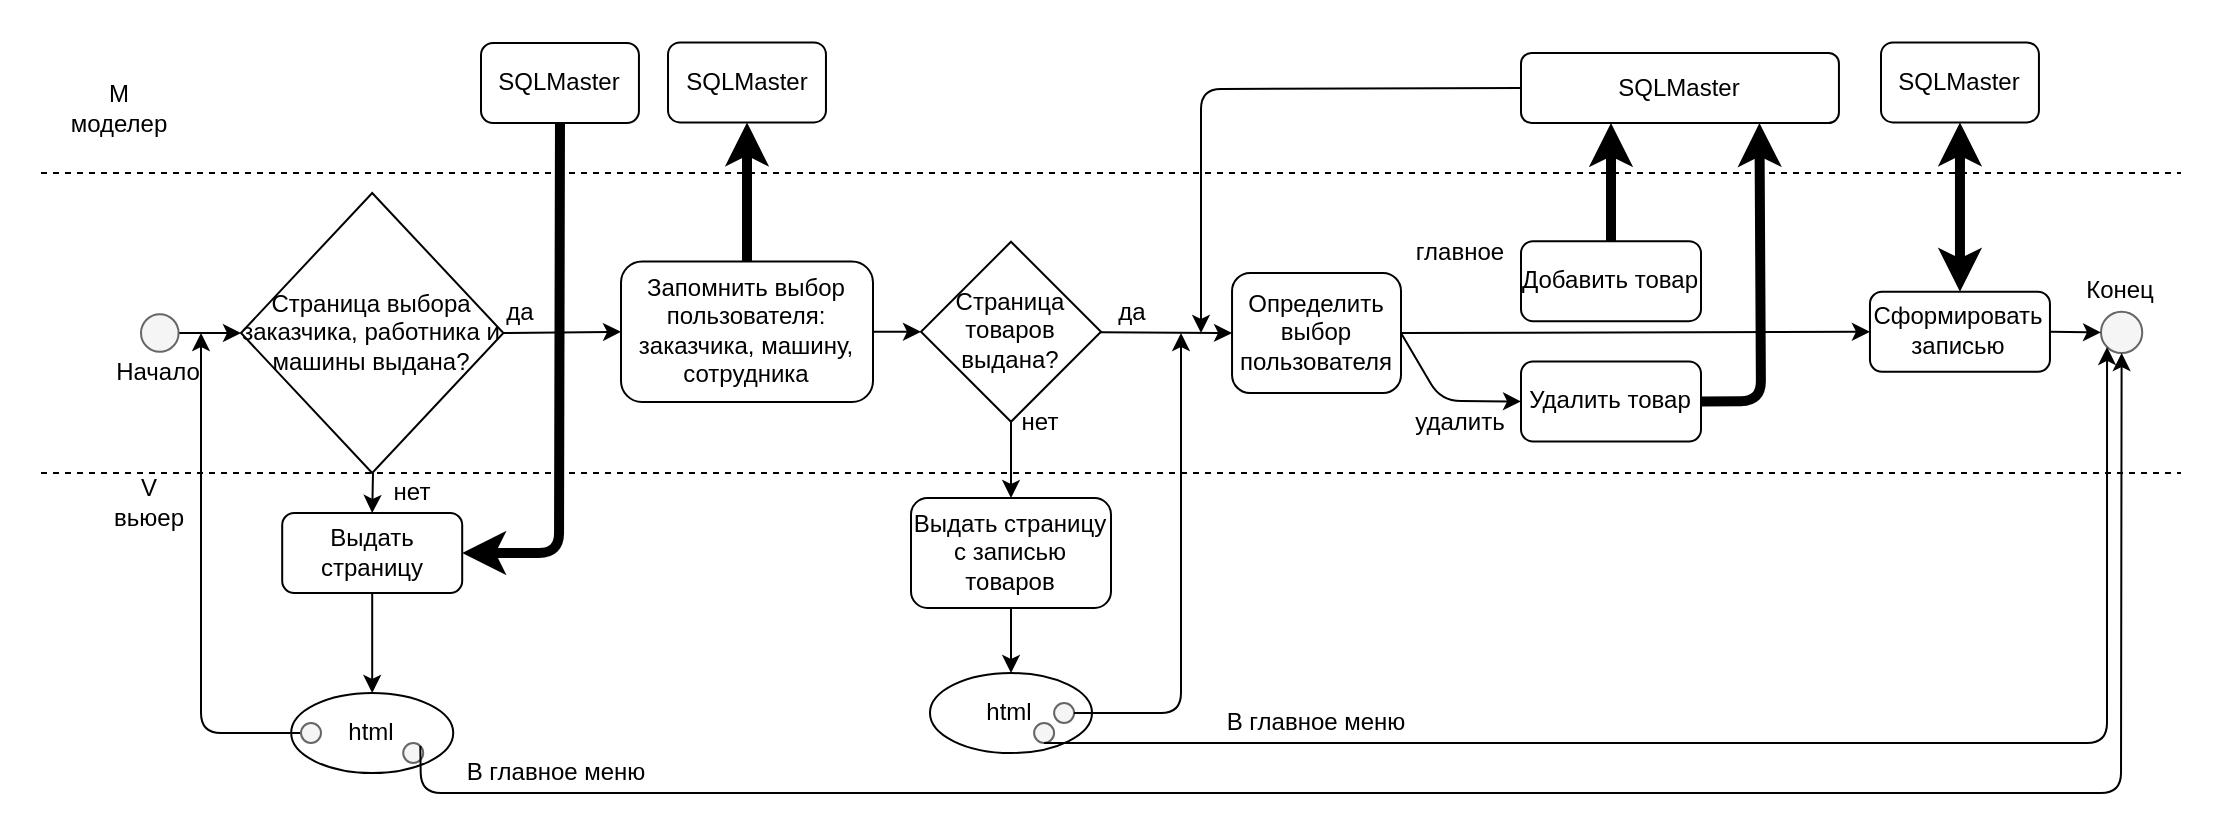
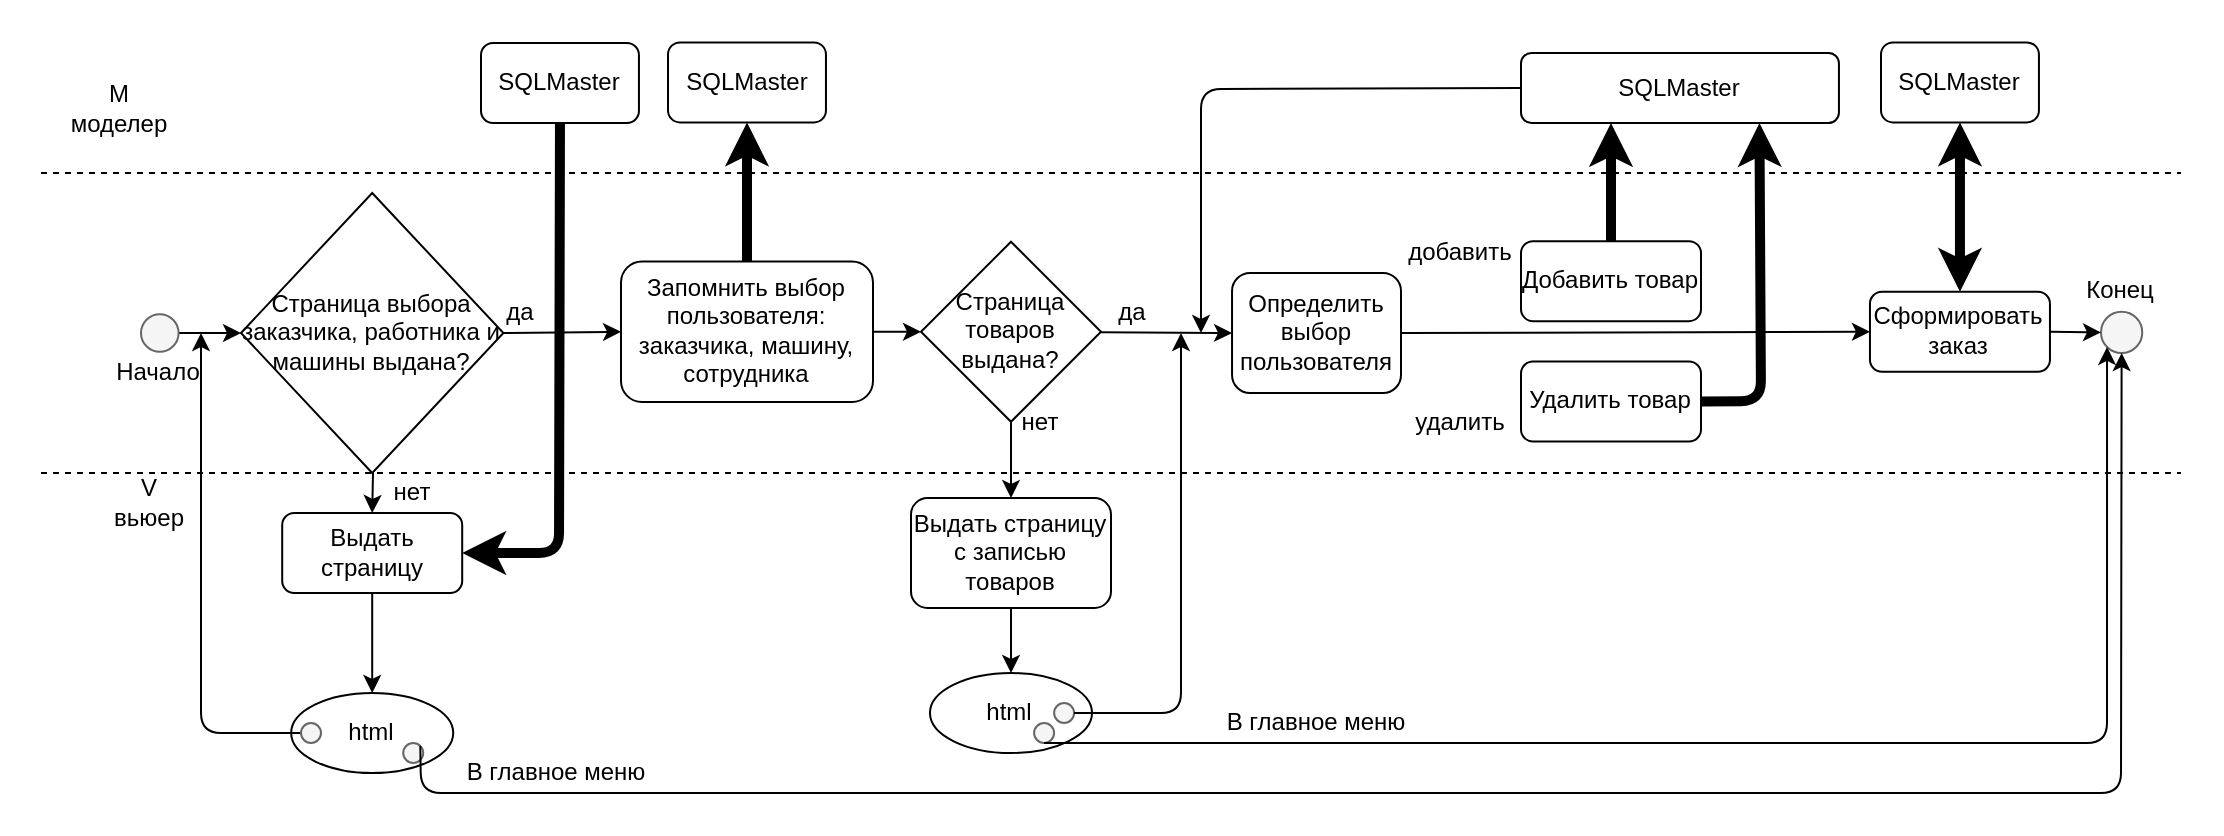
(1461, 253) -> (1461, 253)
(1959, 331) -> (1959, 331)
(1440, 394) -> none
